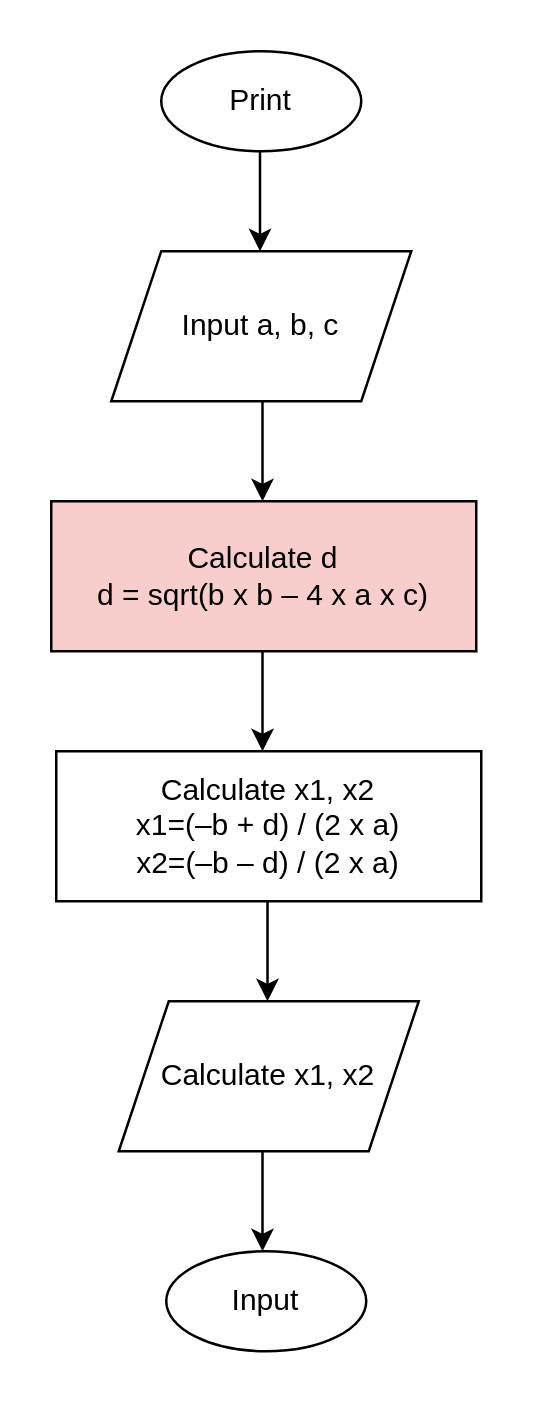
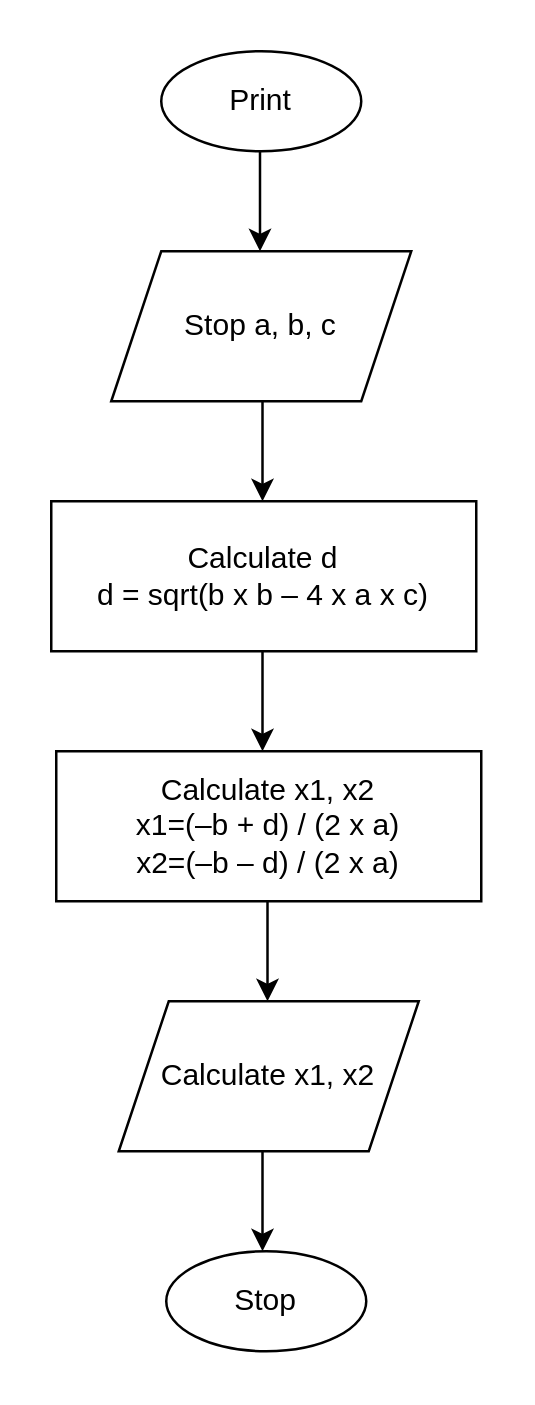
(261, 326) -> (261, 326)
(264, 576) -> (264, 576)
(266, 1301) -> (266, 1301)
